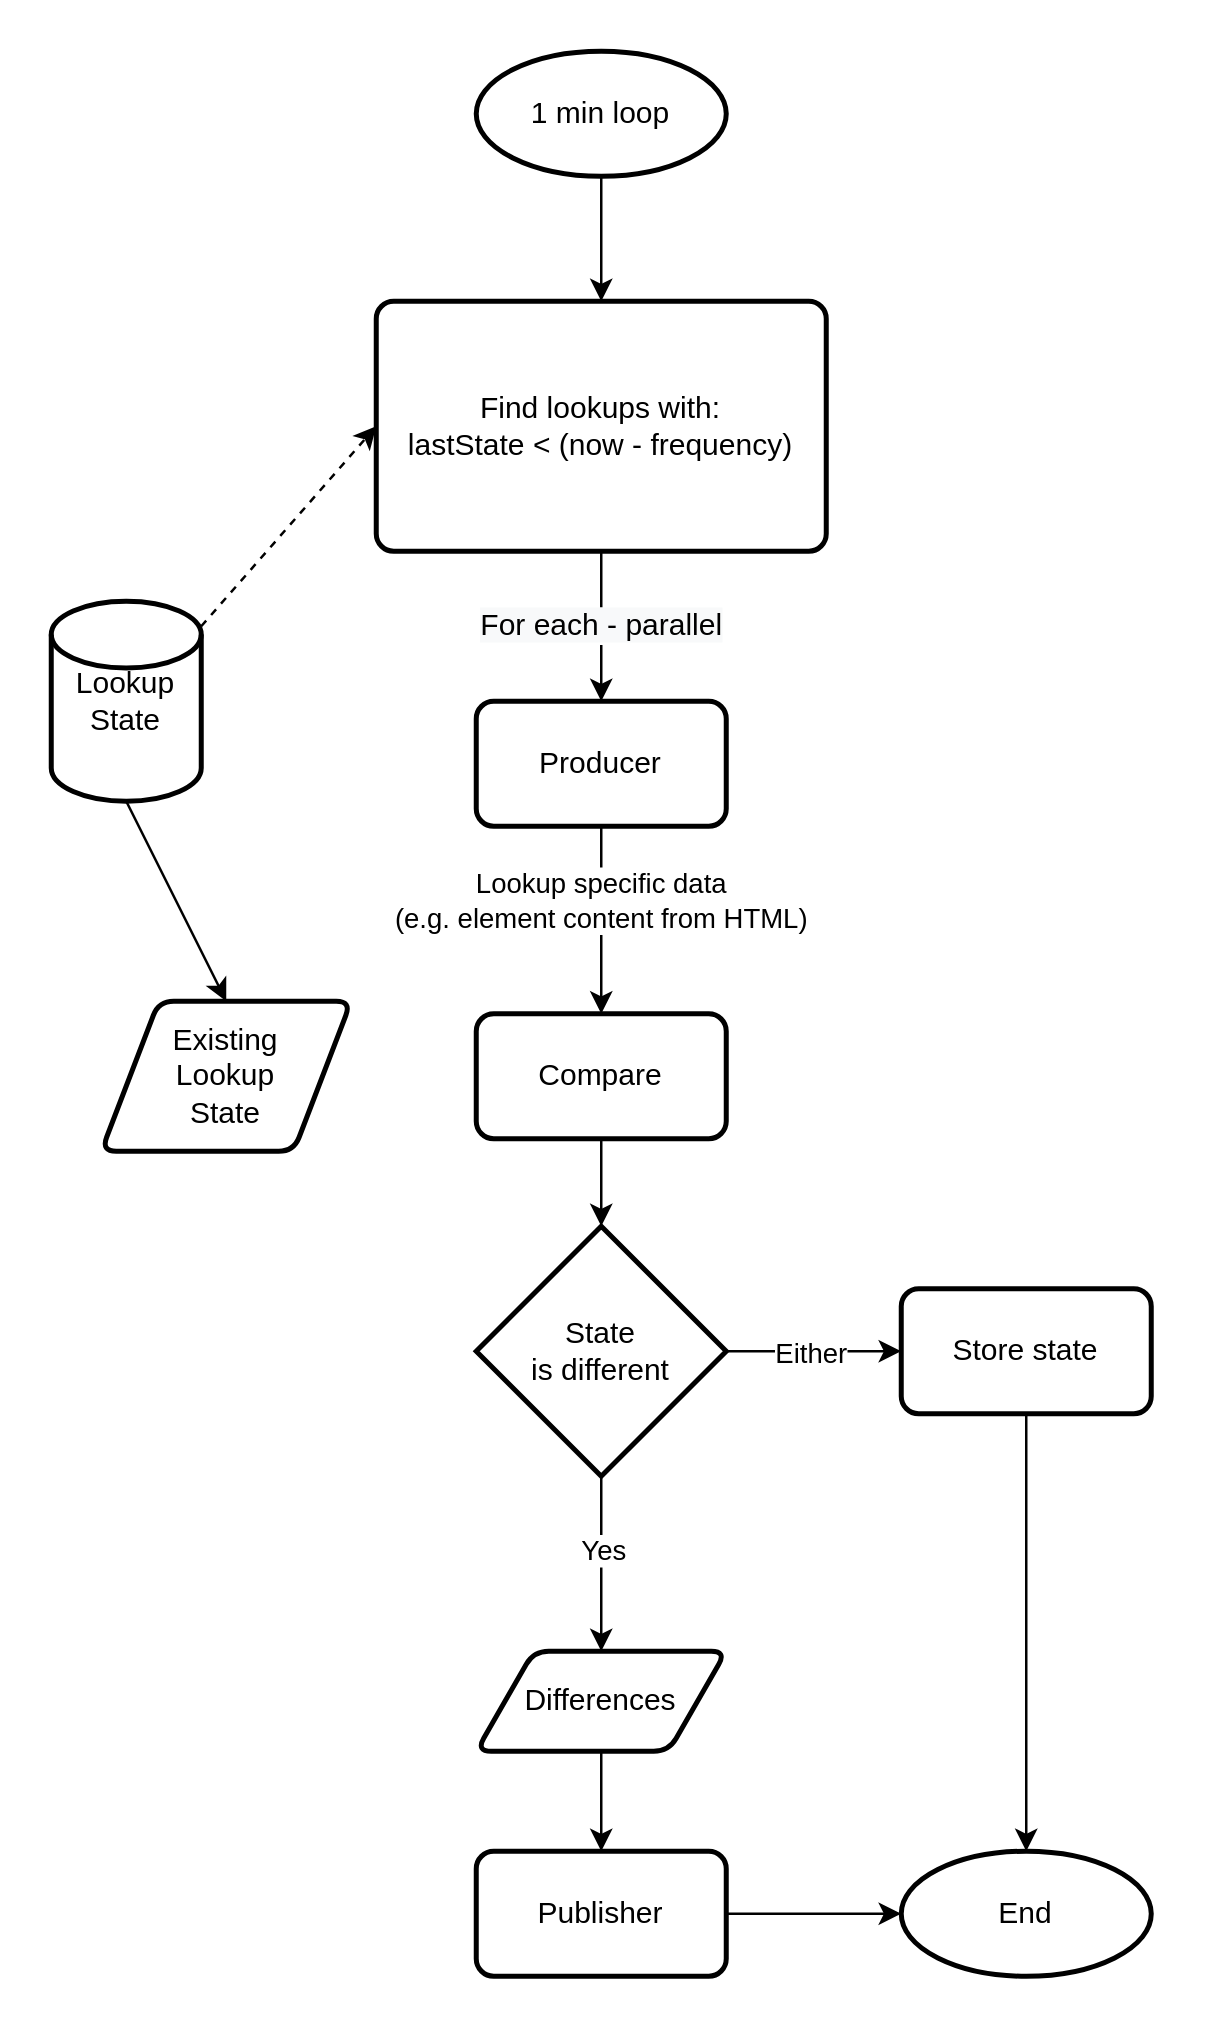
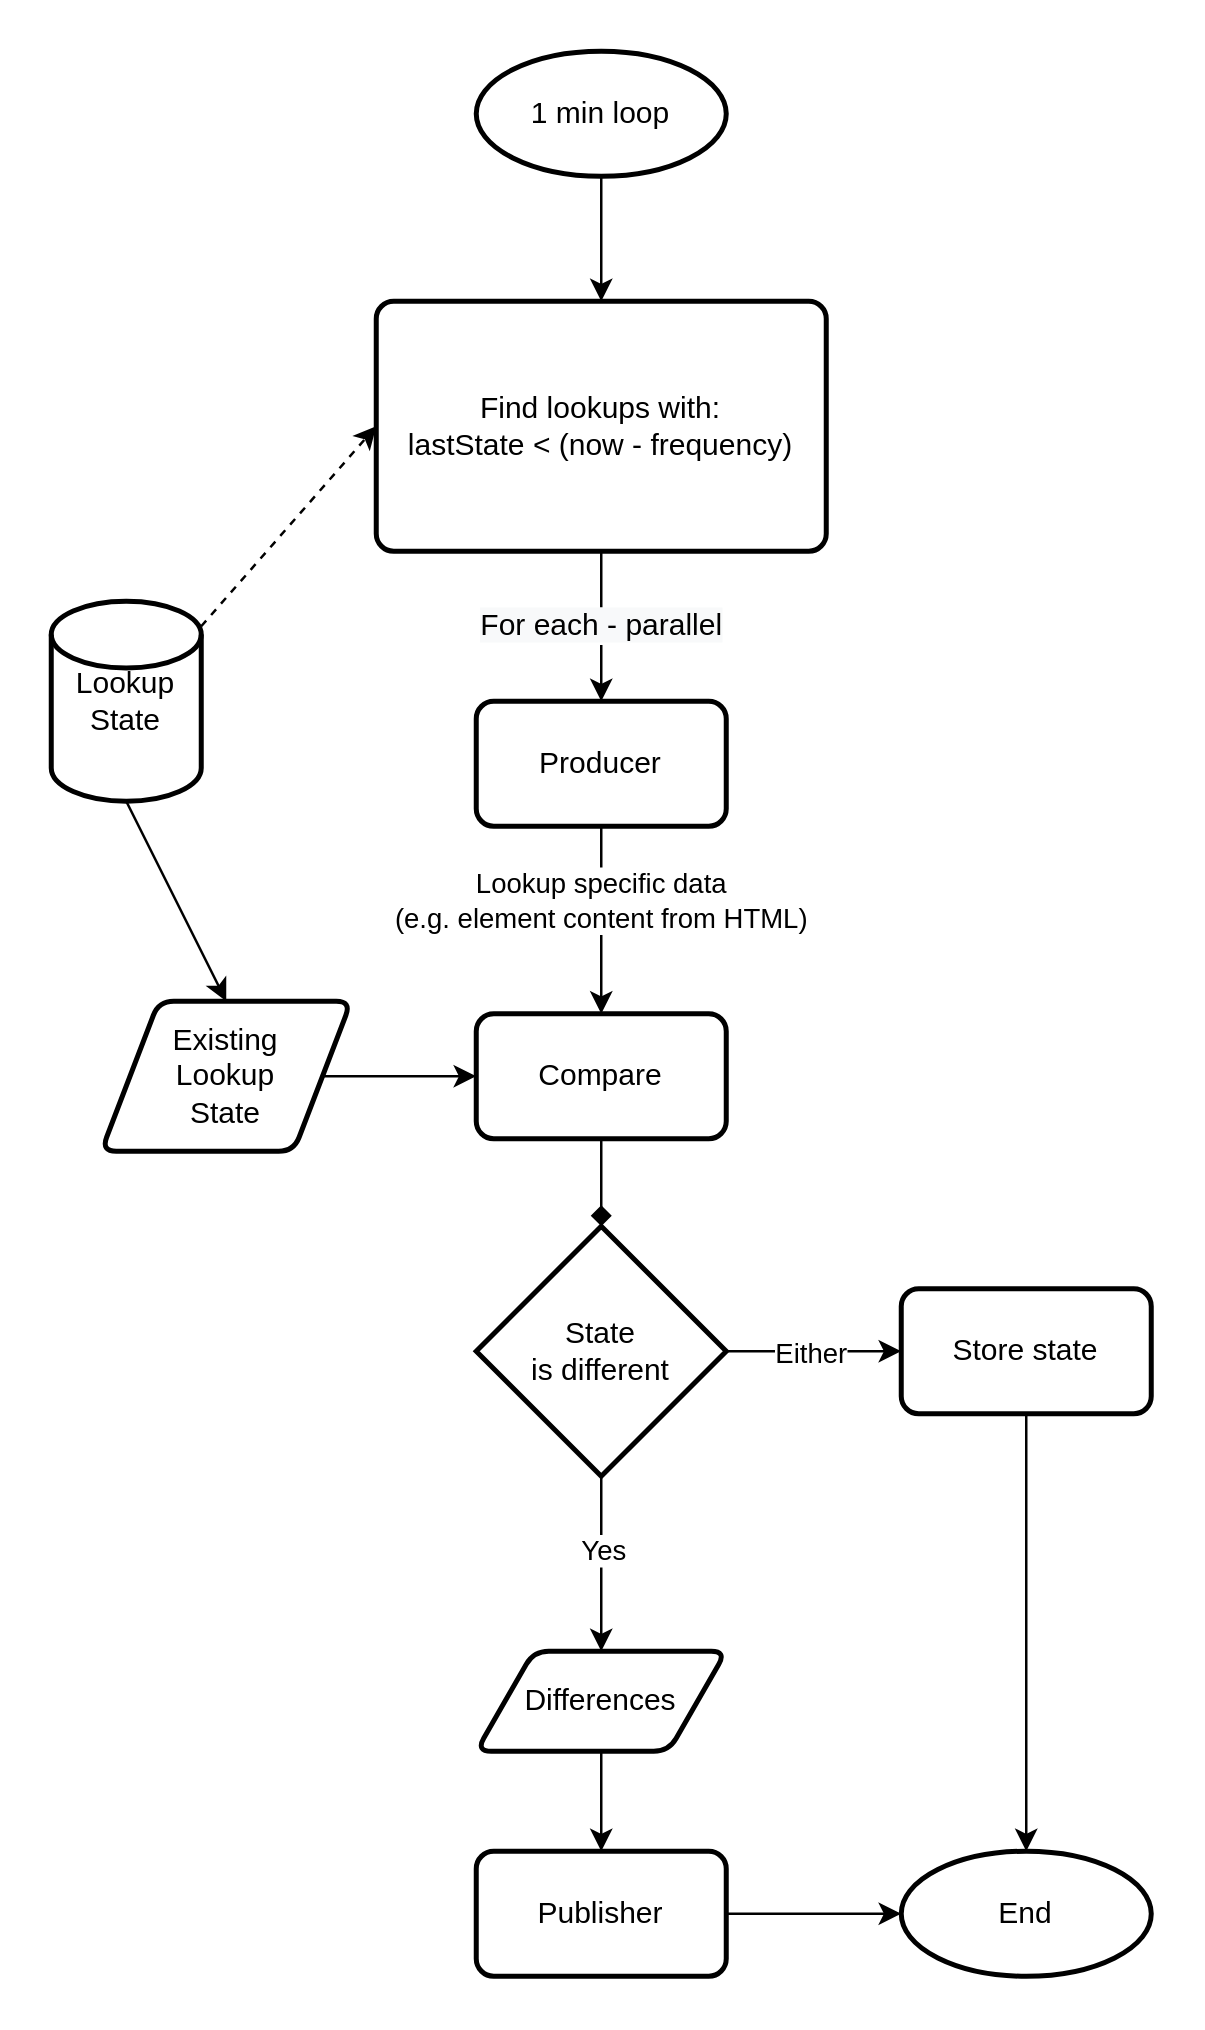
none -> (392, 1076)
(601, 1207) -> (601, 1206)
